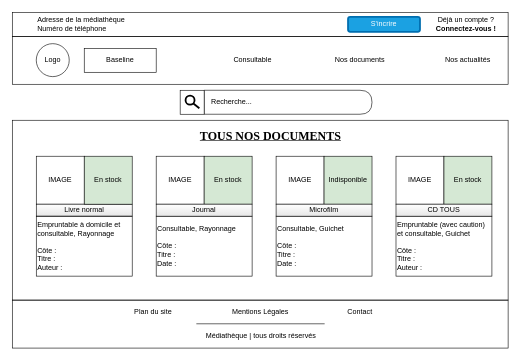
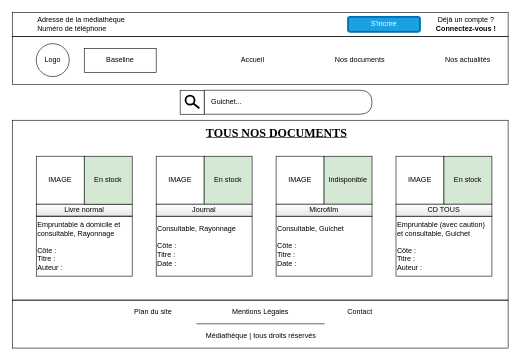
(253, 60) -> (253, 60)
(227, 102) -> (222, 102)
(271, 135) -> (277, 132)
